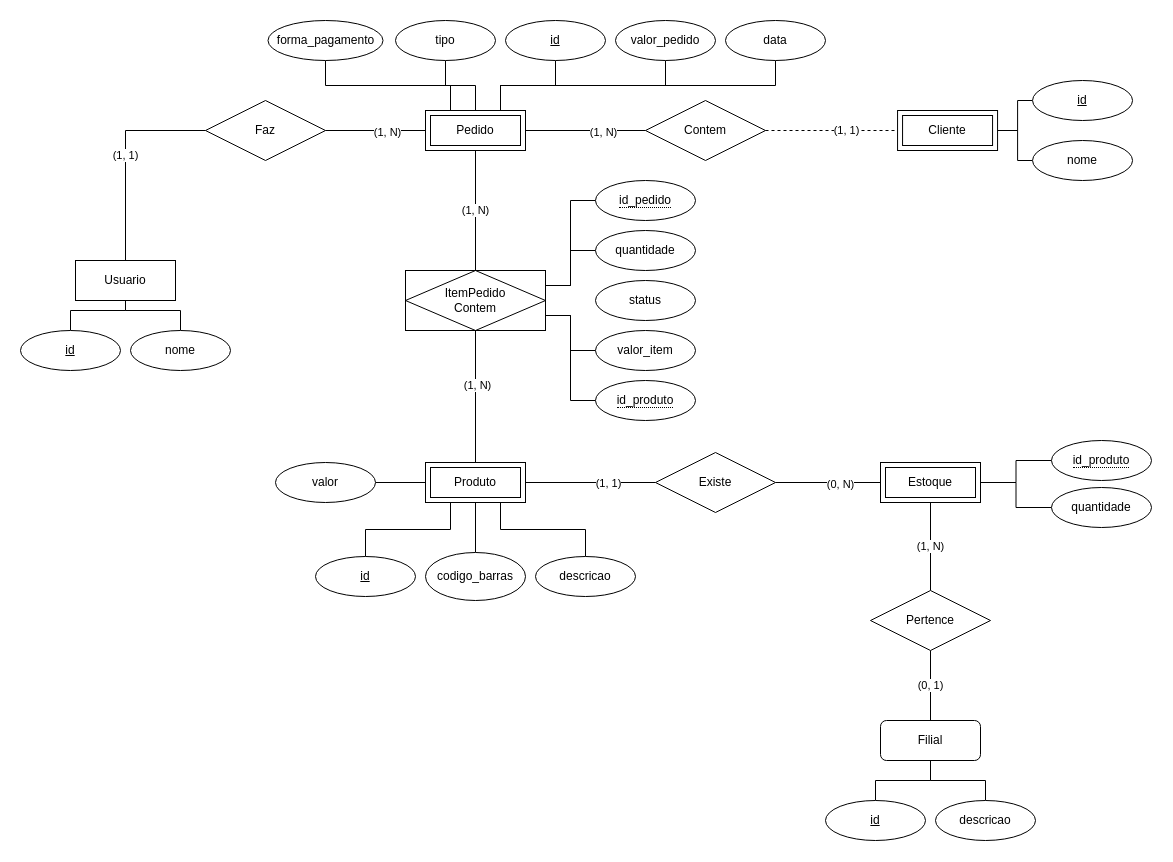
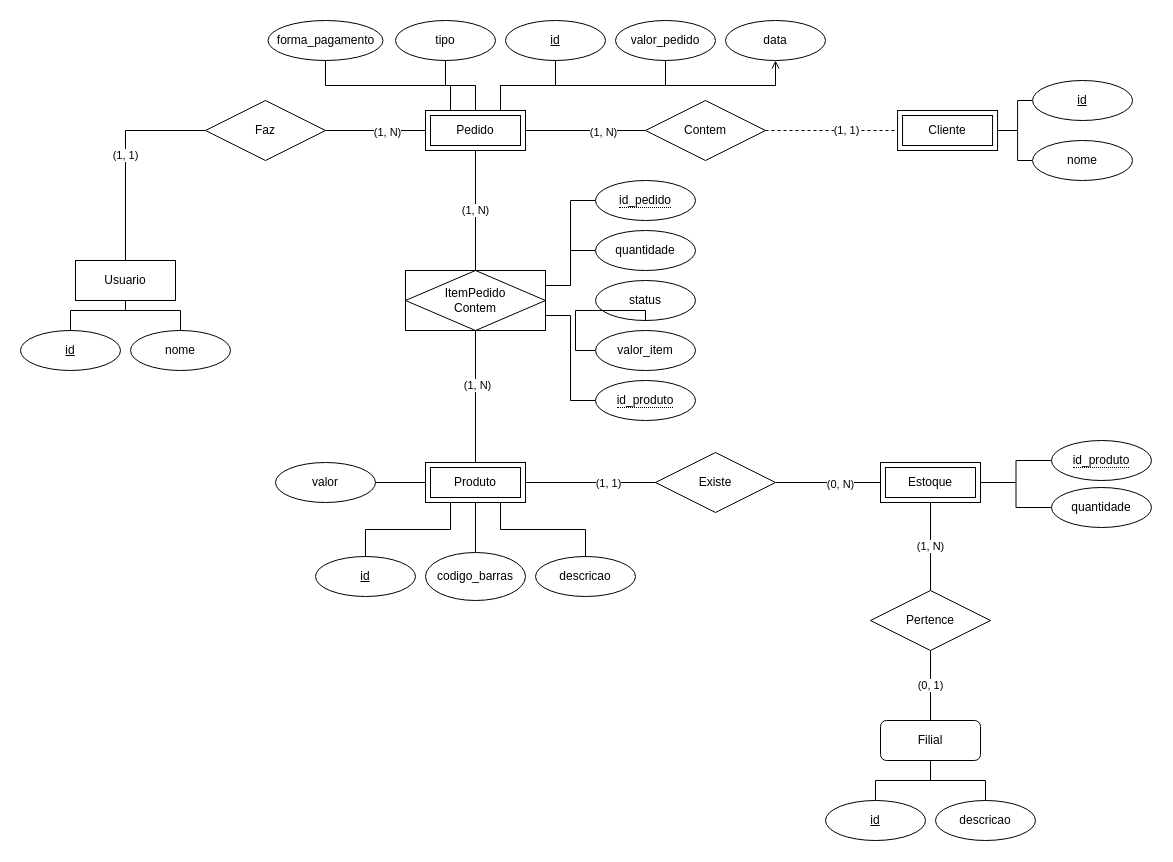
(776, 66) -> (776, 66)
(575, 351) -> (595, 311)
